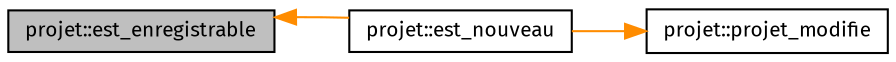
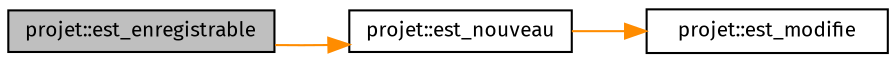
(323, 17) -> (302, 45)
(767, 31) -> (767, 31)
